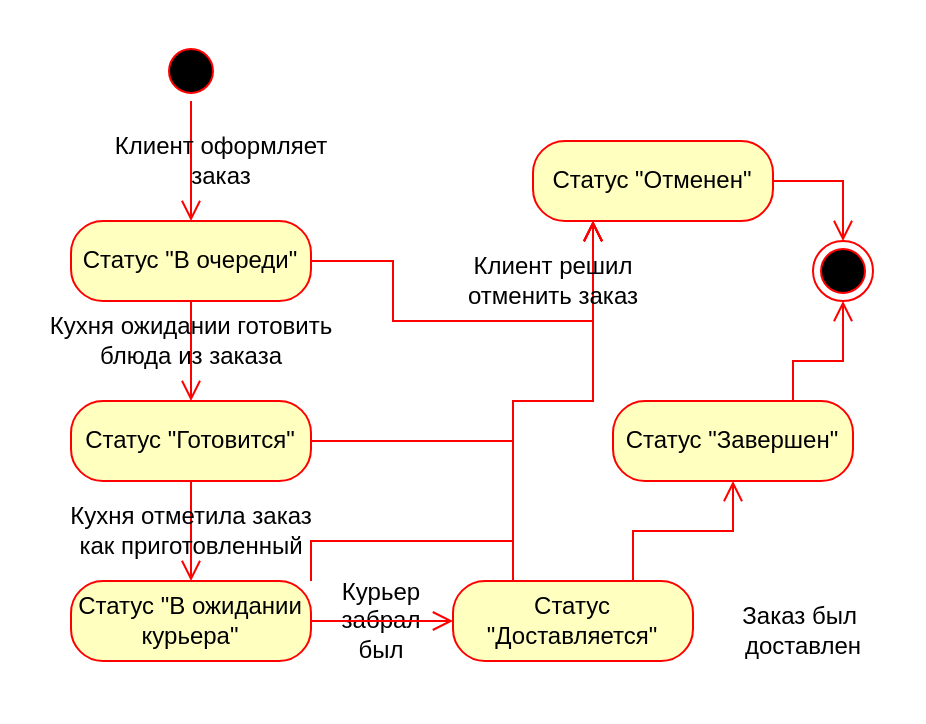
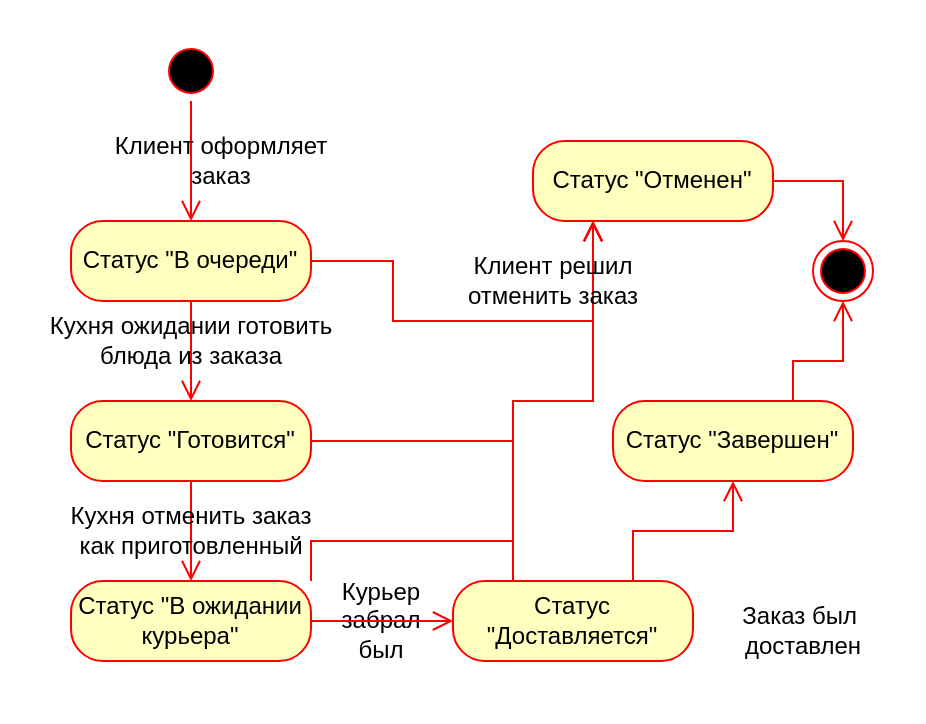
(192, 531) -> (192, 531)
